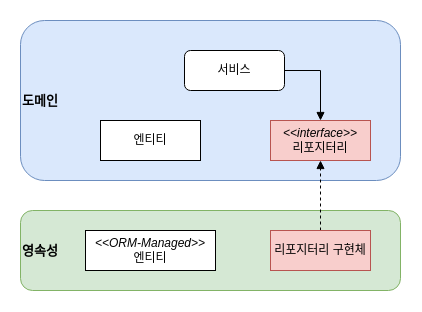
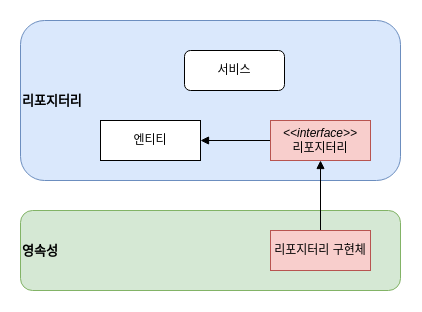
(321, 73) -> none
(42, 101) -> (55, 101)
none -> (240, 141)
(321, 199) -> (321, 199)
(151, 251) -> none
